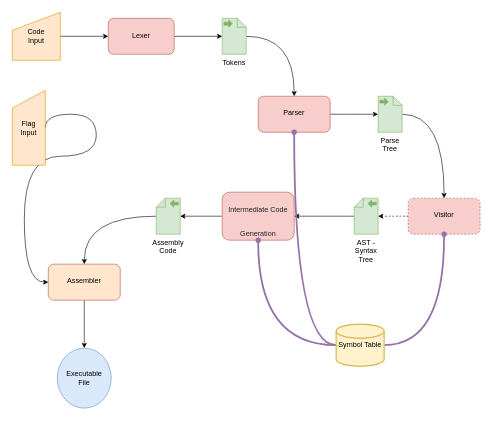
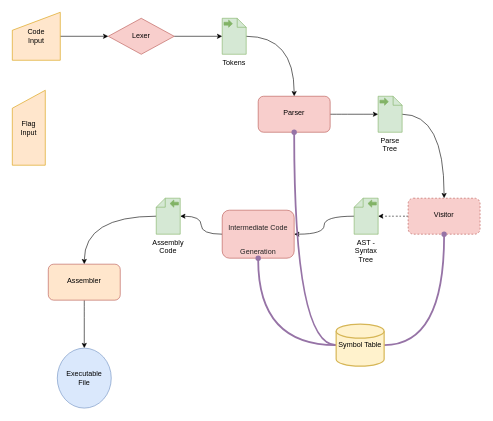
(141, 36) -> (141, 36)
(38, 166) -> none
(258, 216) -> (258, 234)
